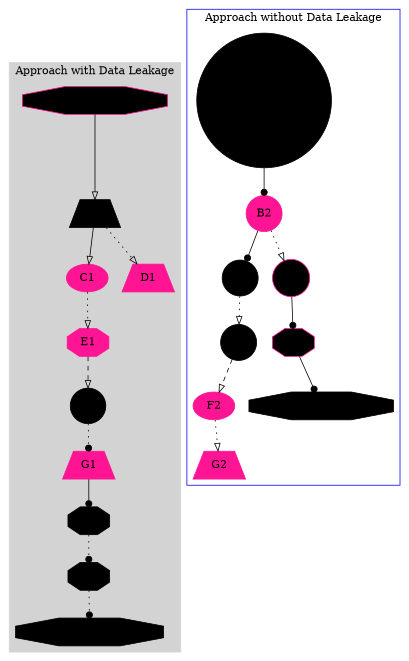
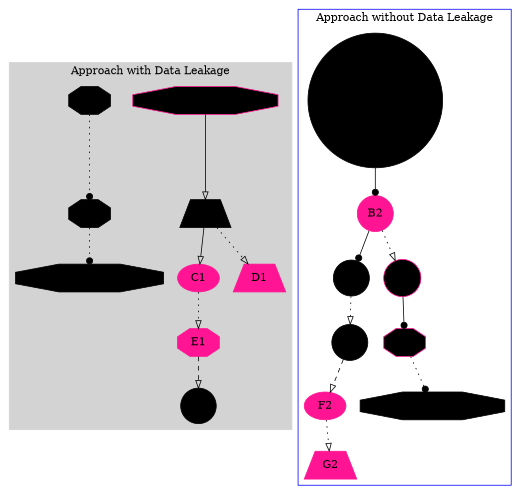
(306, 371) -> (417, 371)
(89, 465) -> none
